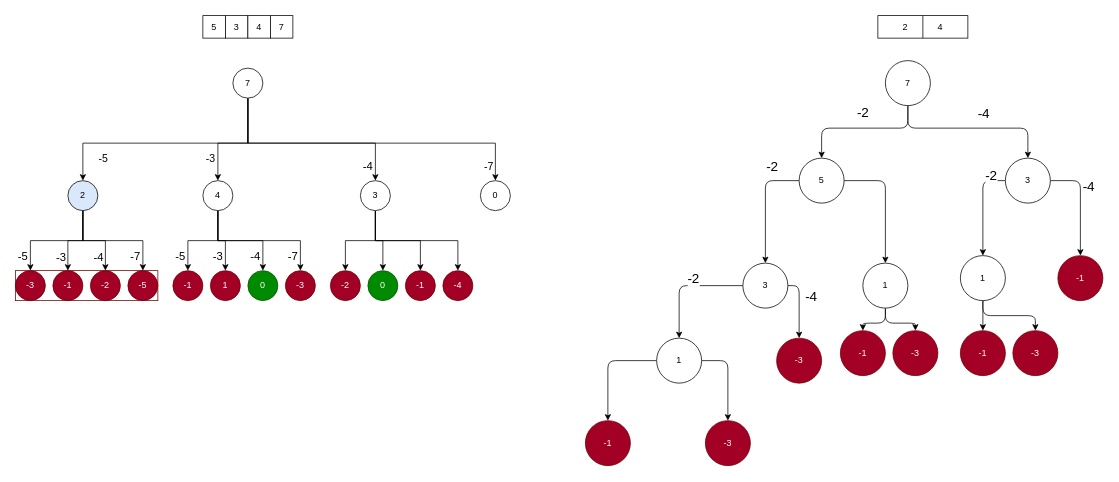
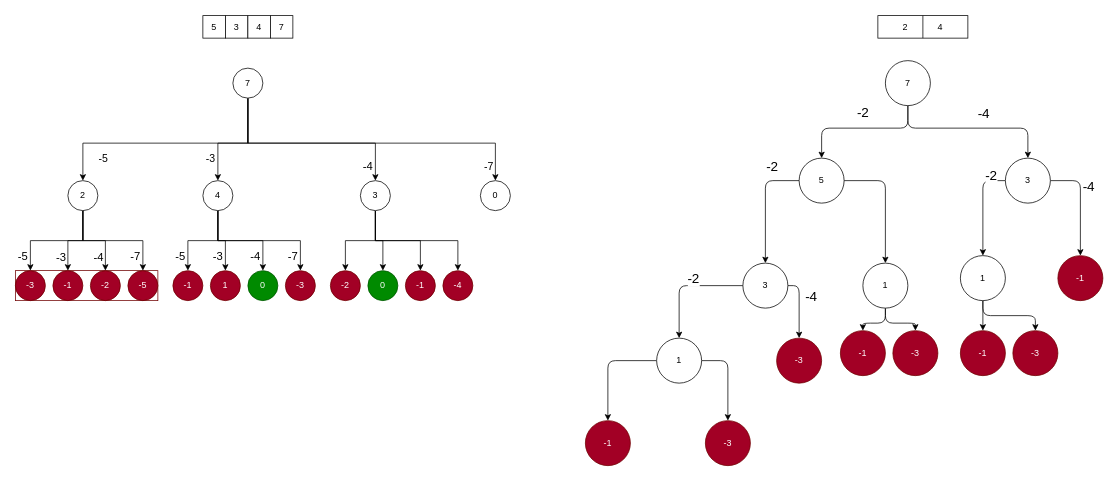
(83, 195) -> (83, 195)
